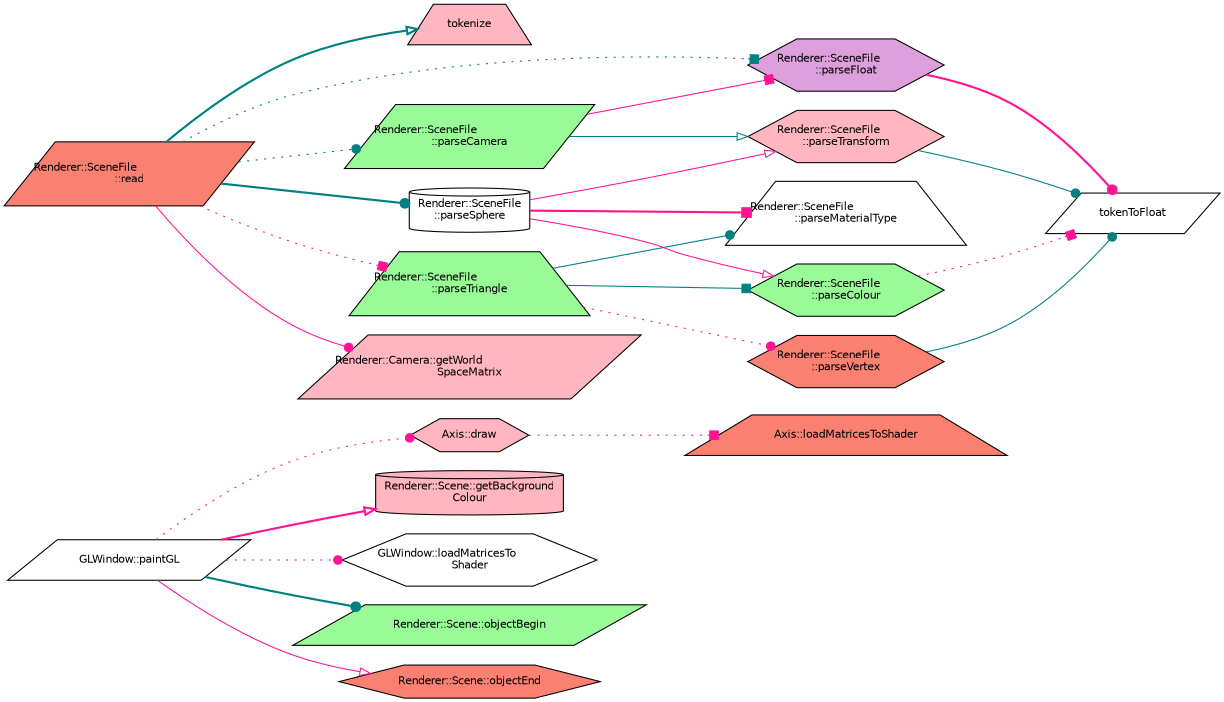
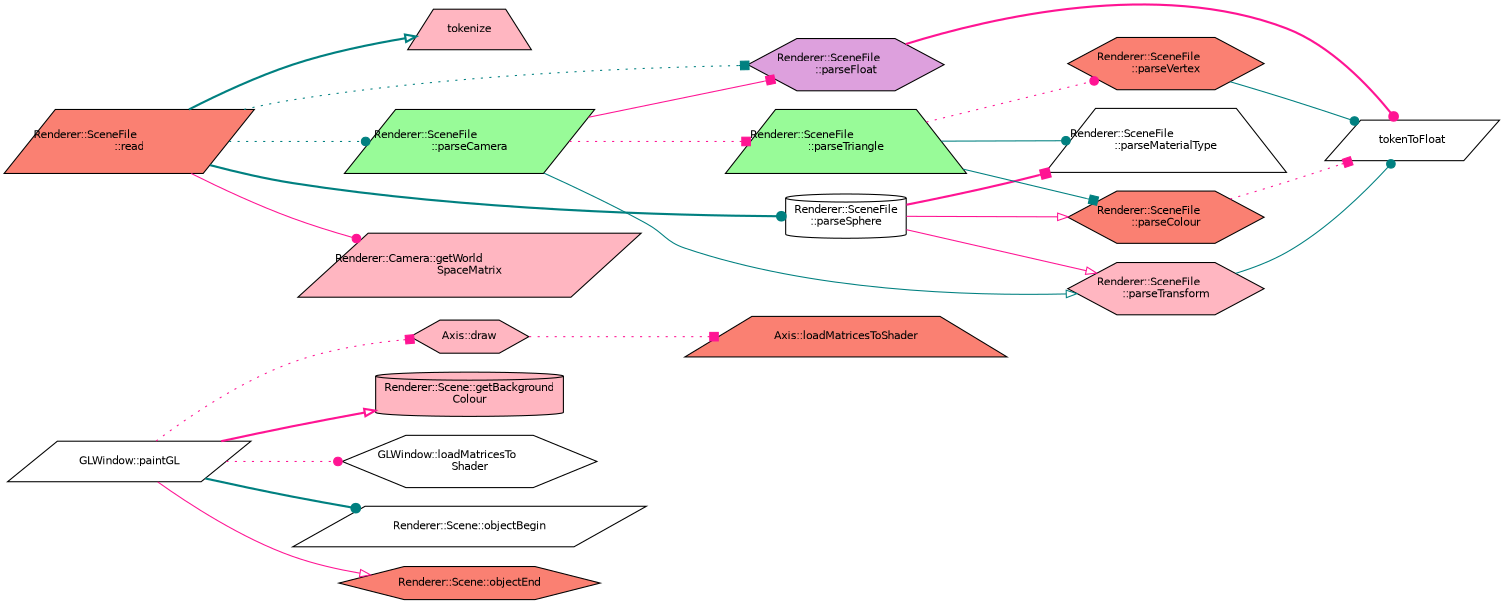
(286, 240) -> (654, 141)
(846, 290) -> (1166, 217)
(273, 469) -> (272, 371)
(470, 625) -> (470, 527)
